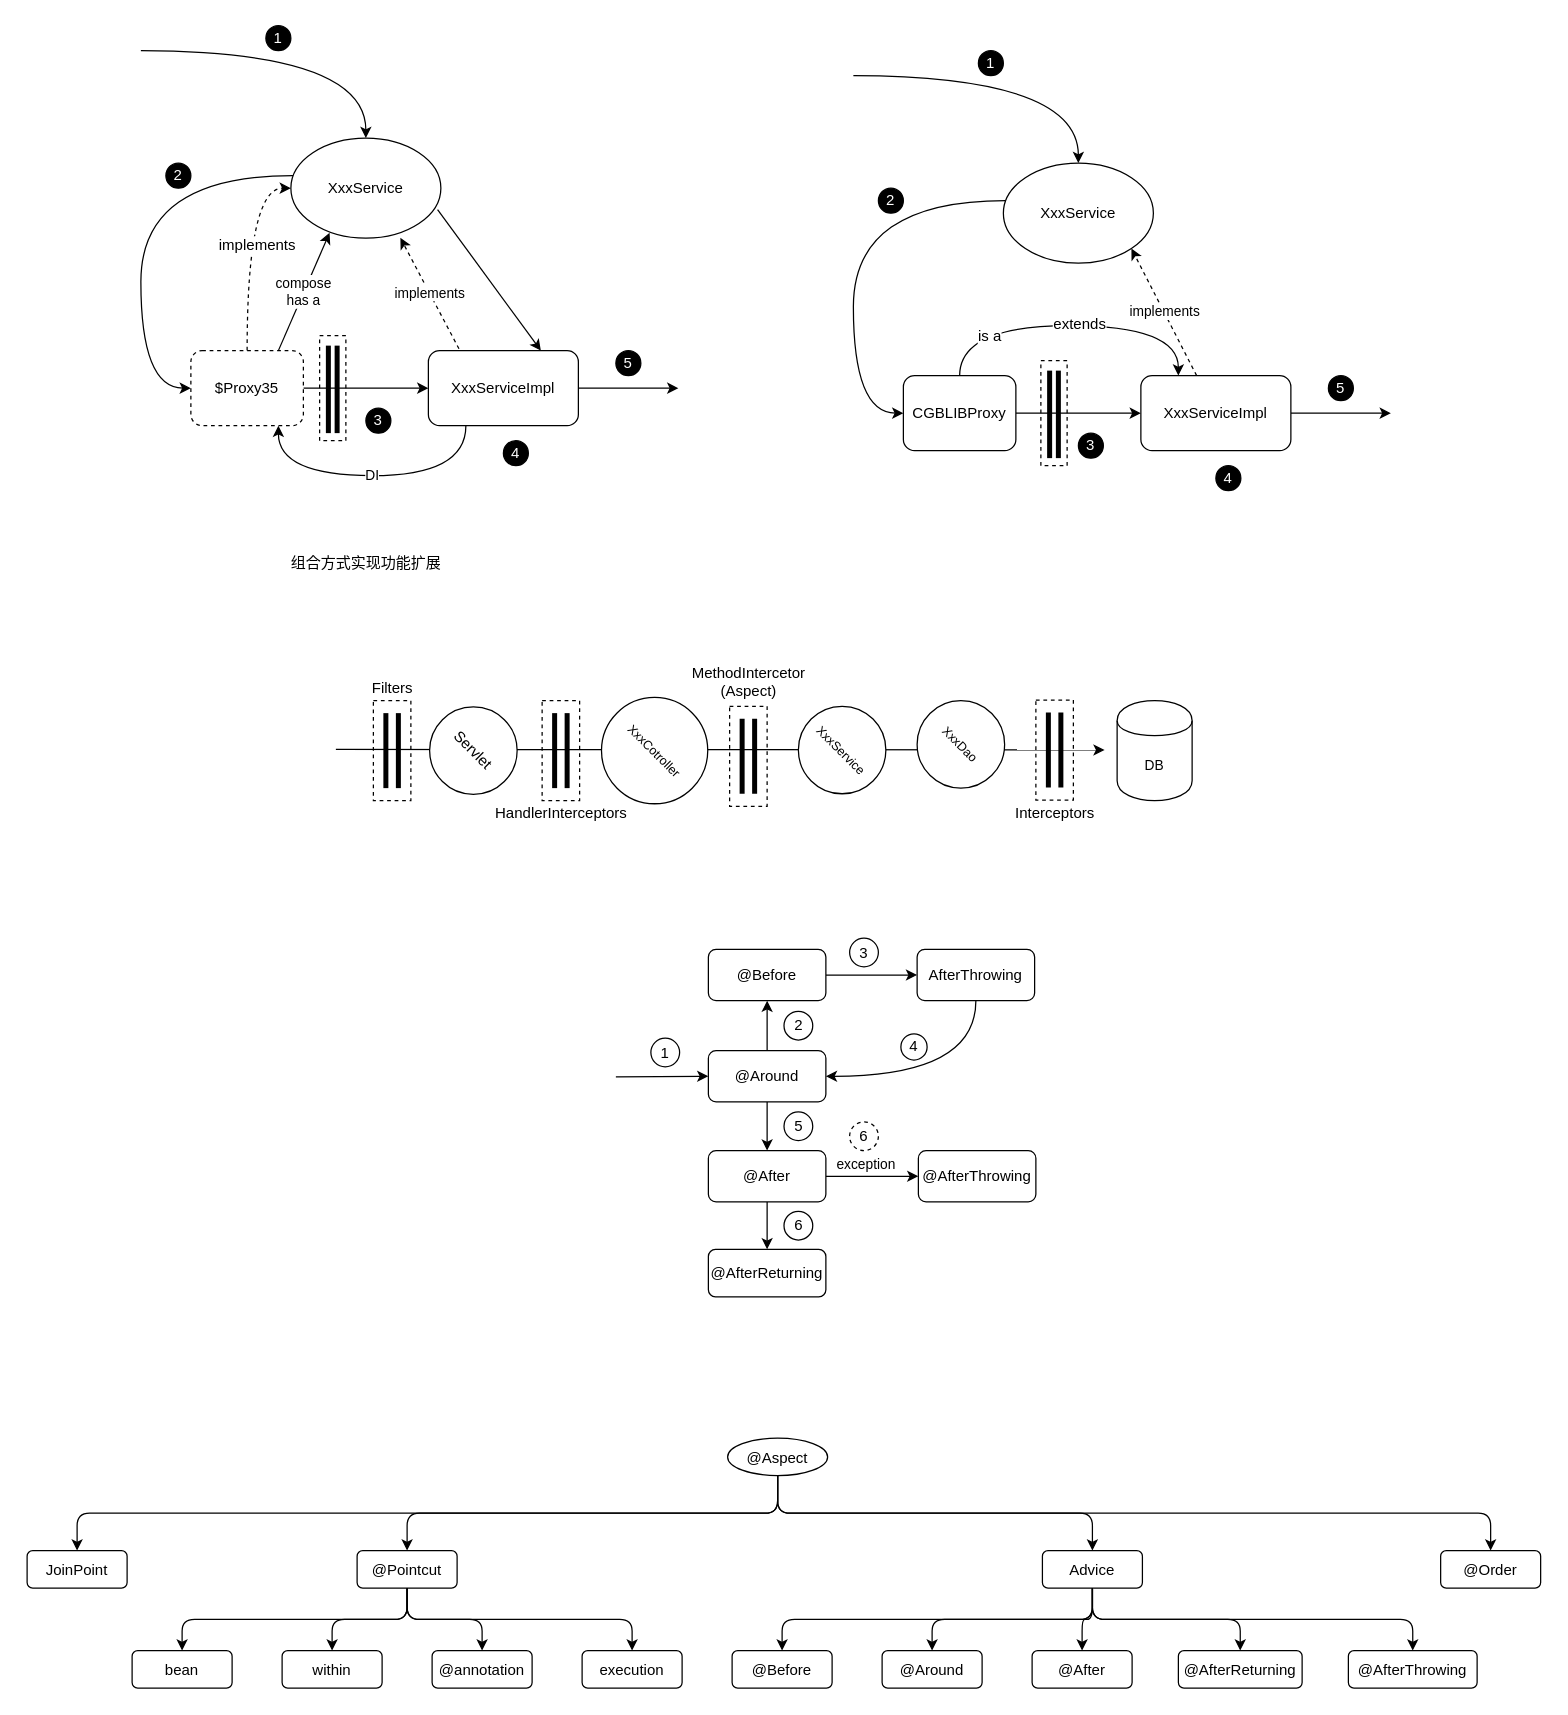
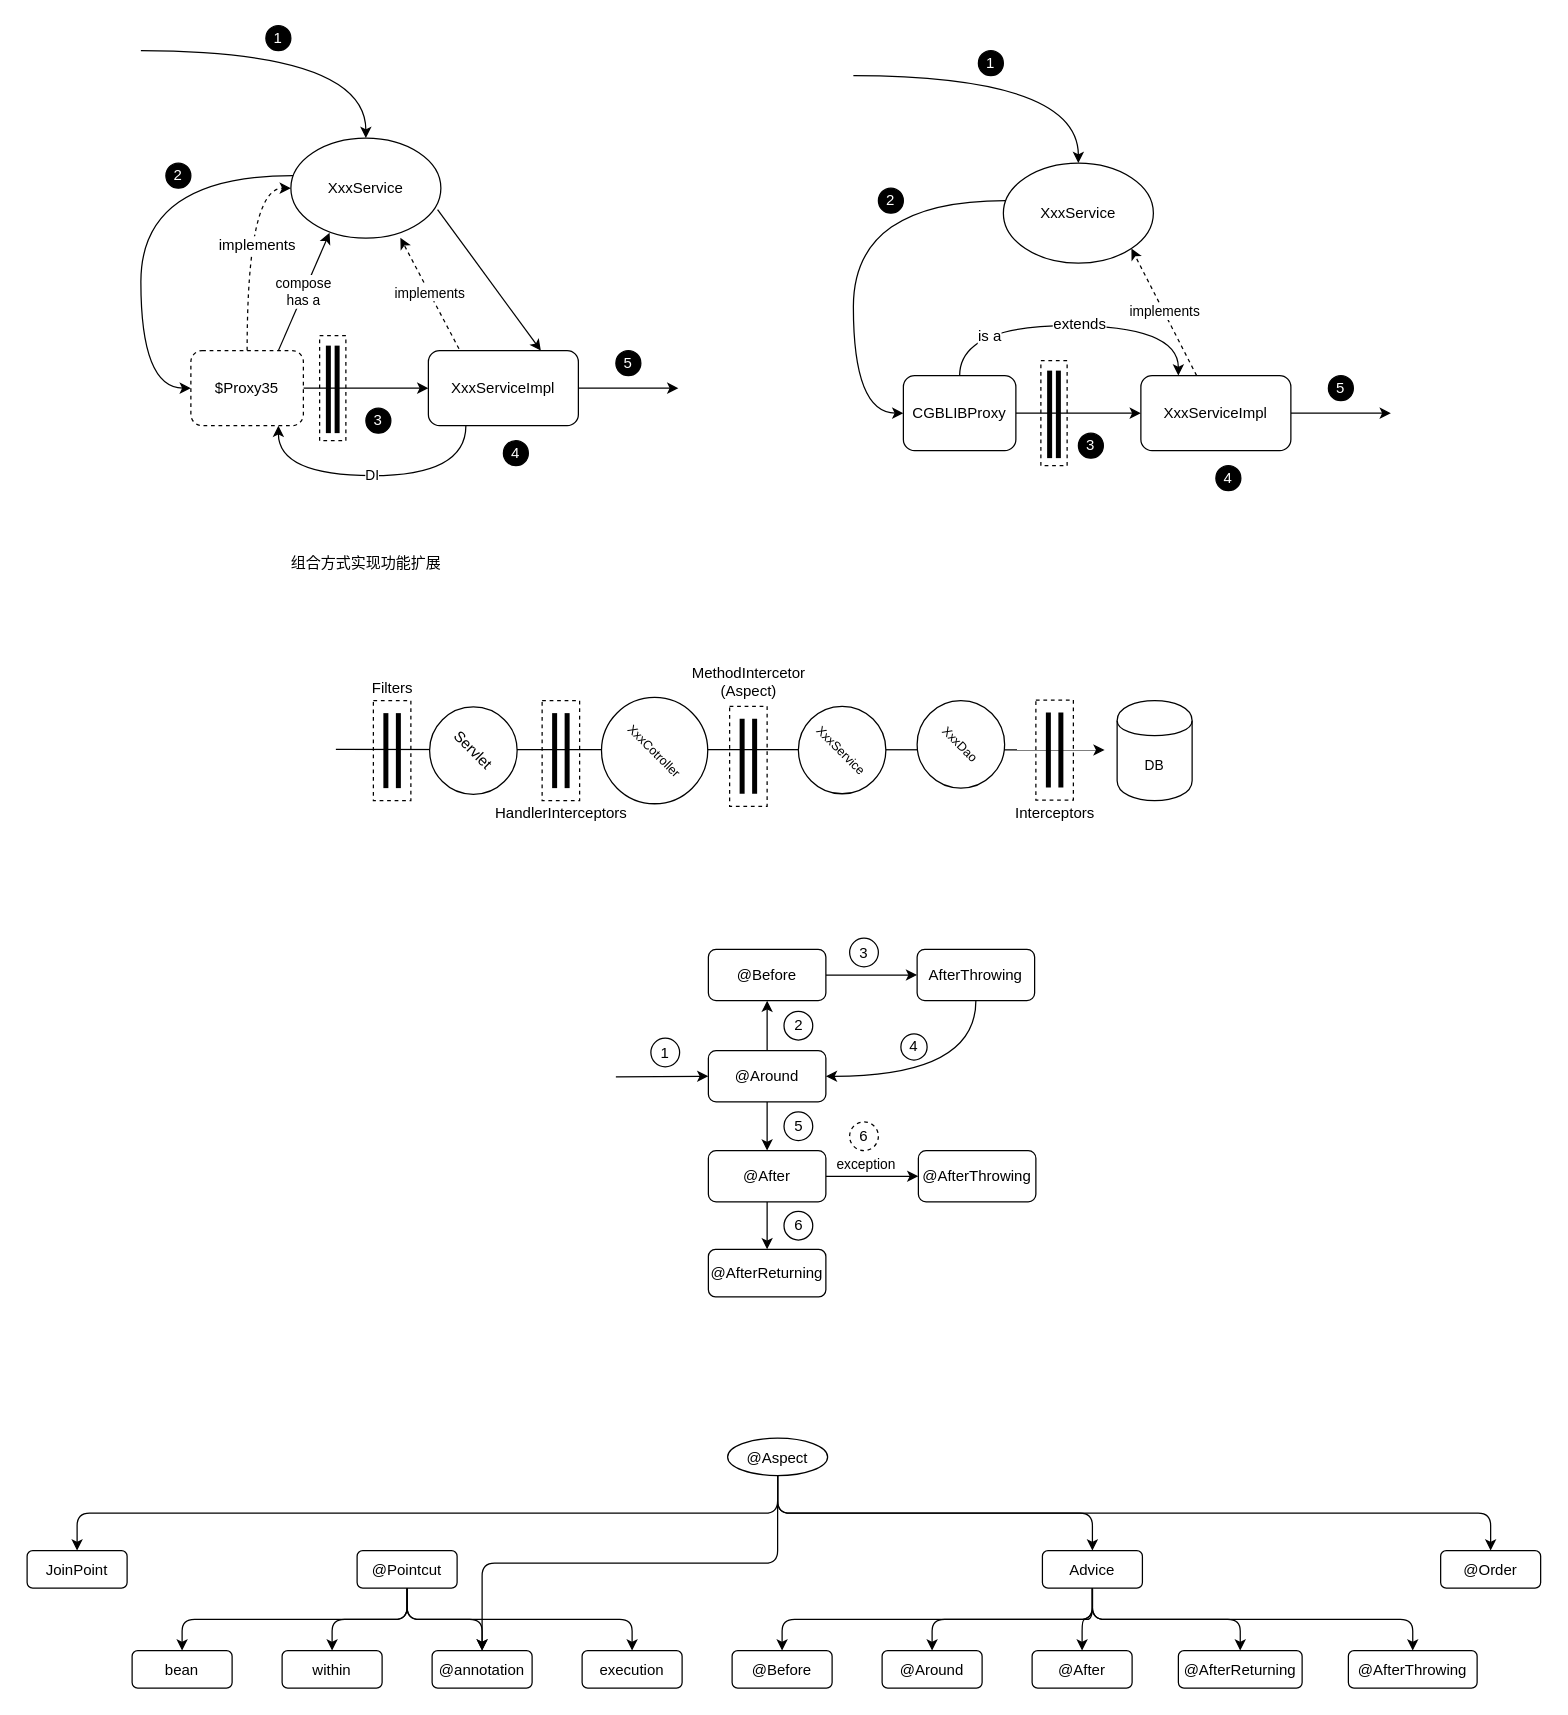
(407, 1530) -> (627, 1563)
